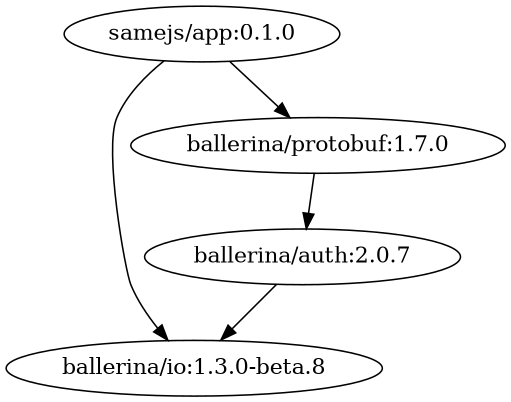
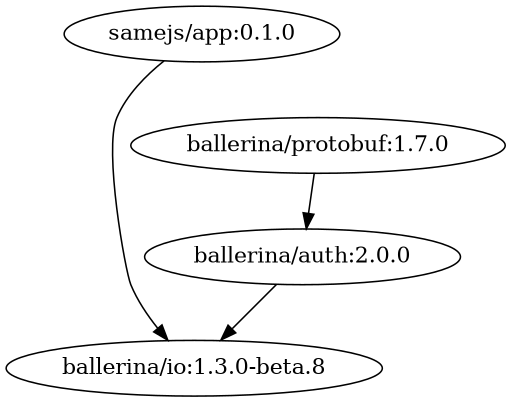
(254, 84) -> none
(303, 257) -> (303, 257)
